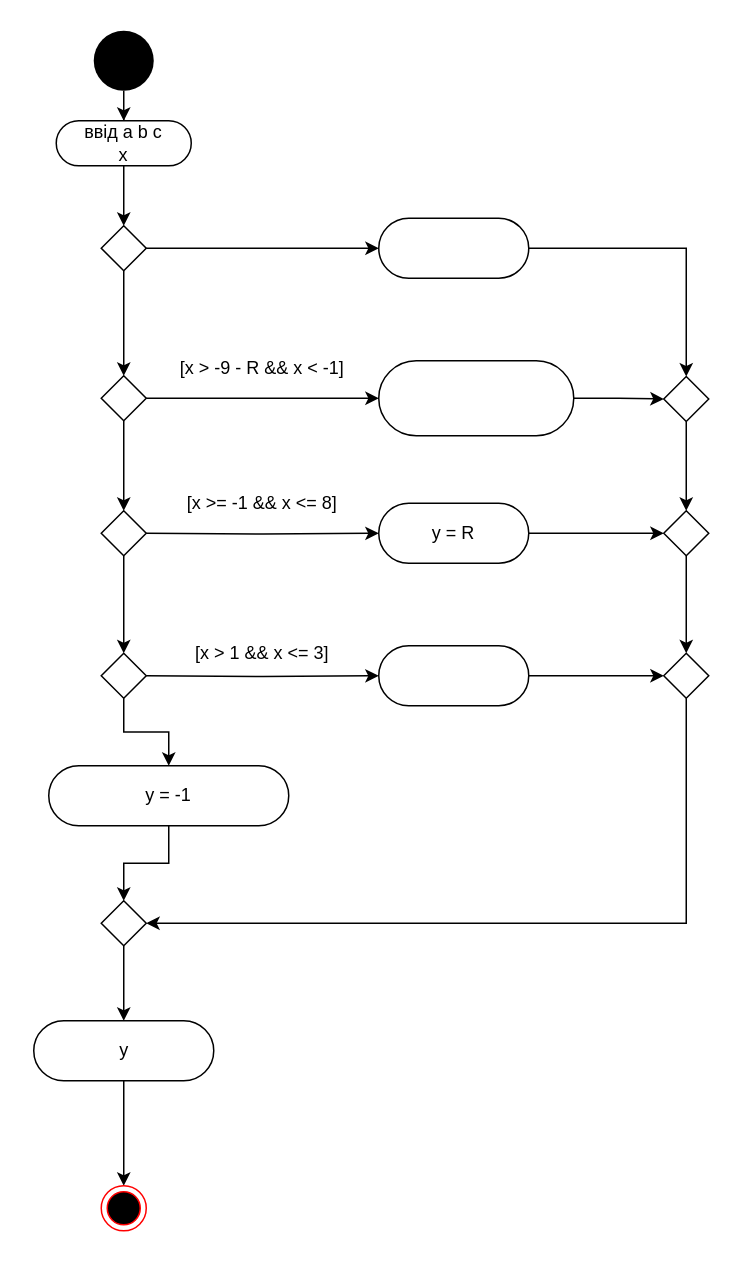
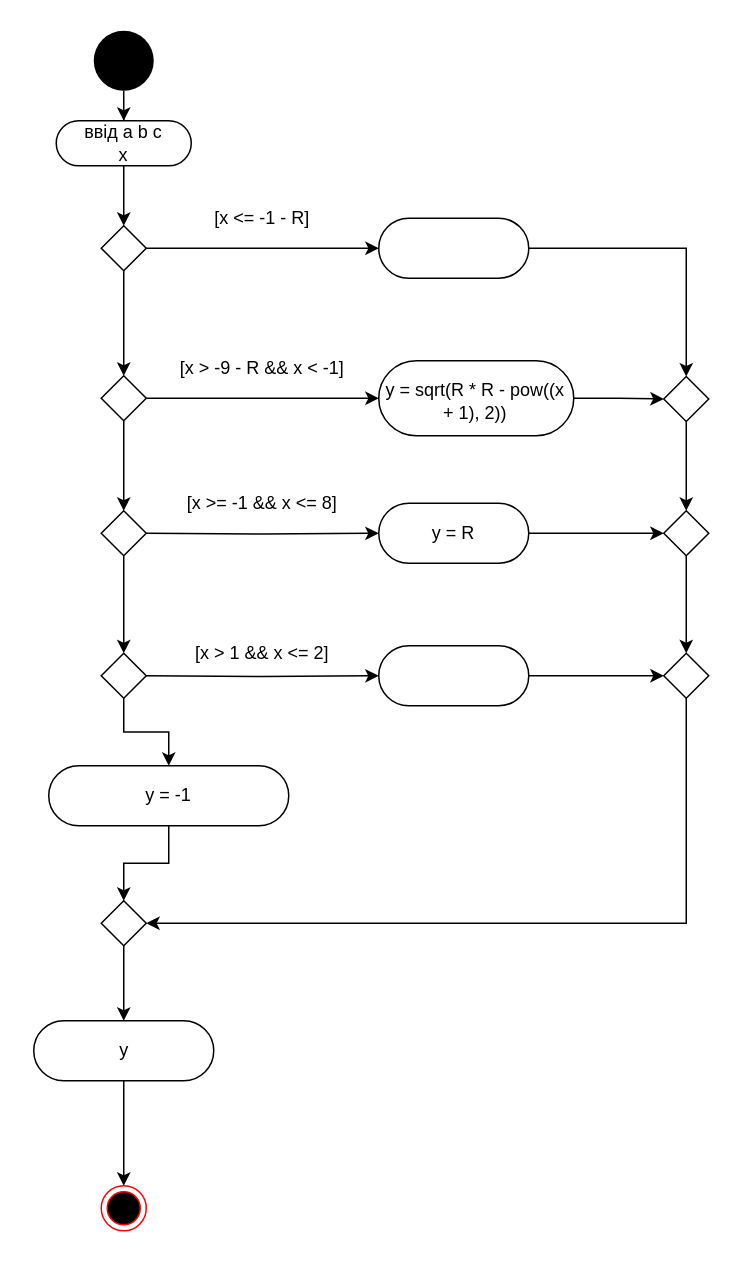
none -> (263, 218)
none -> (475, 401)
(263, 653) -> (263, 653)
